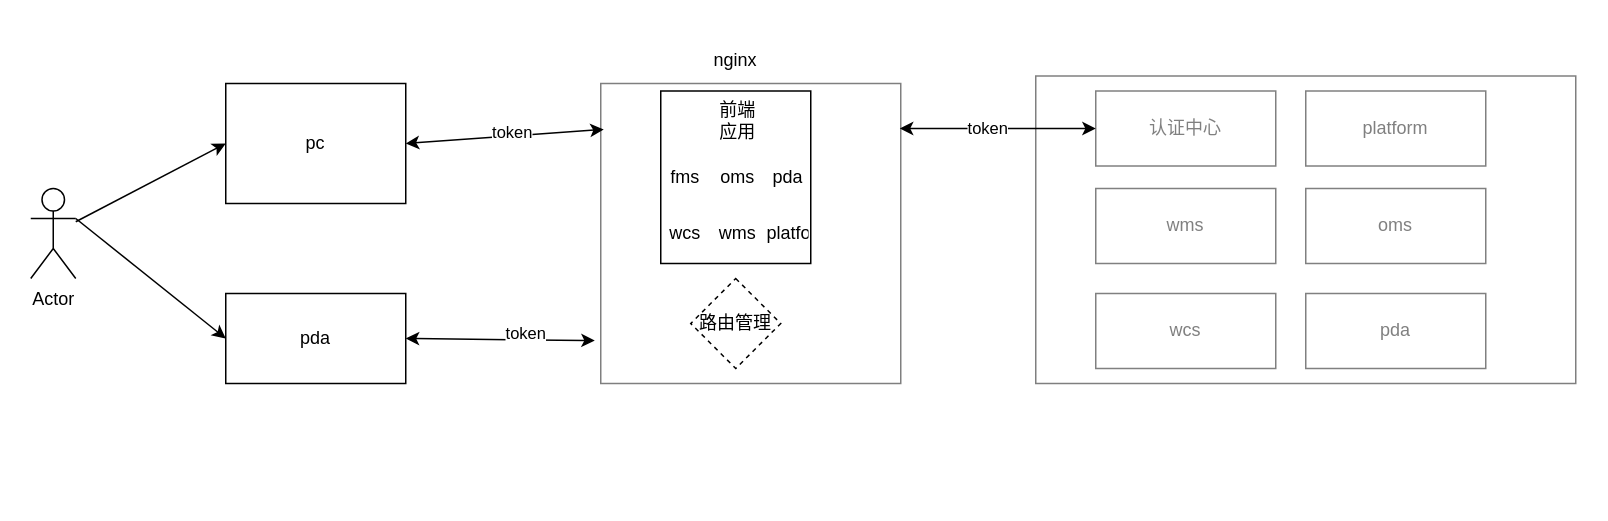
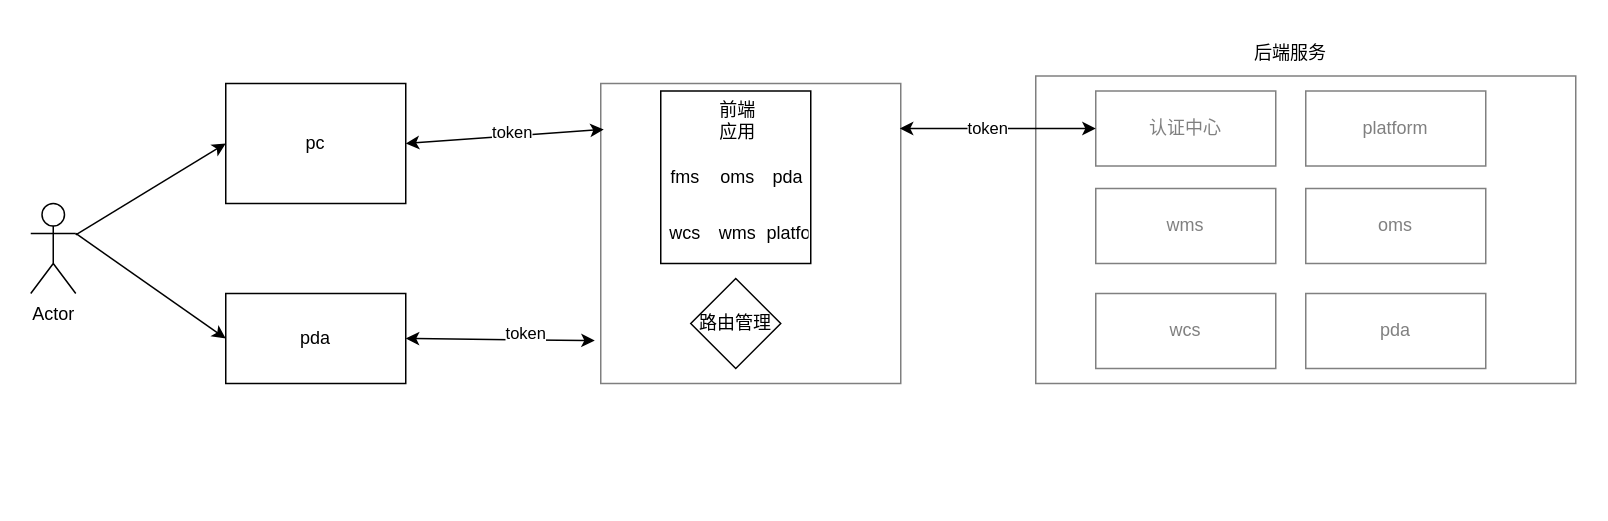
none -> (1291, 53)
(736, 61) -> none
(53, 233) -> (53, 248)
(736, 323) -> (736, 323)
